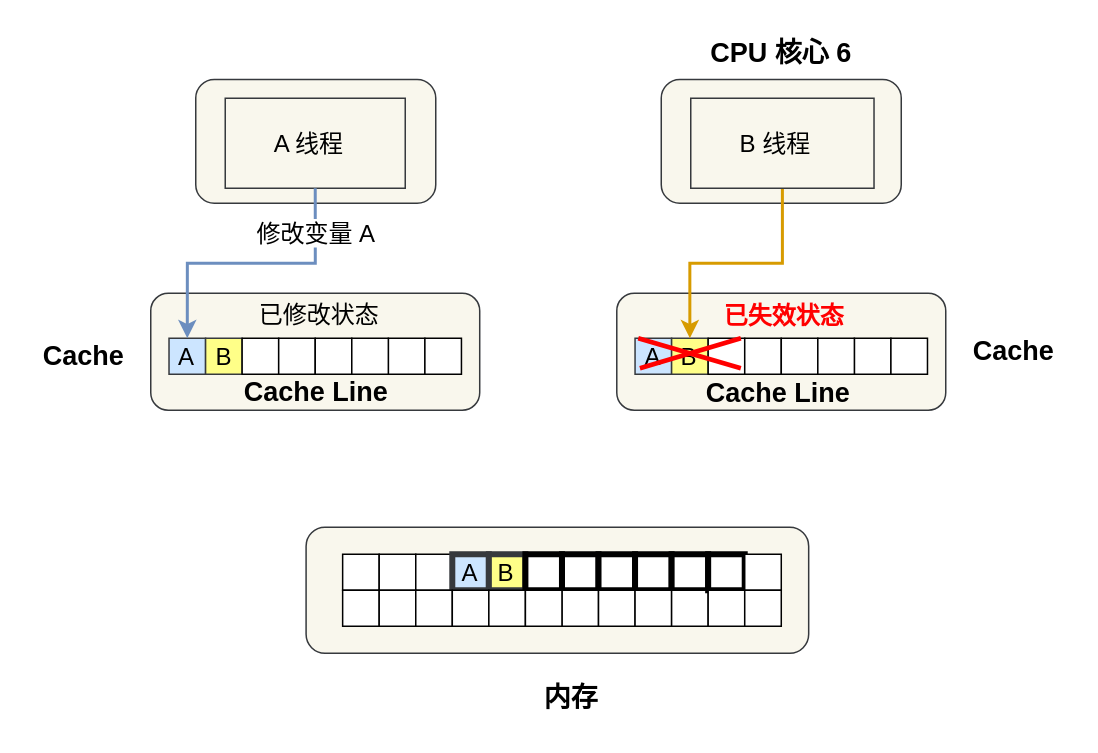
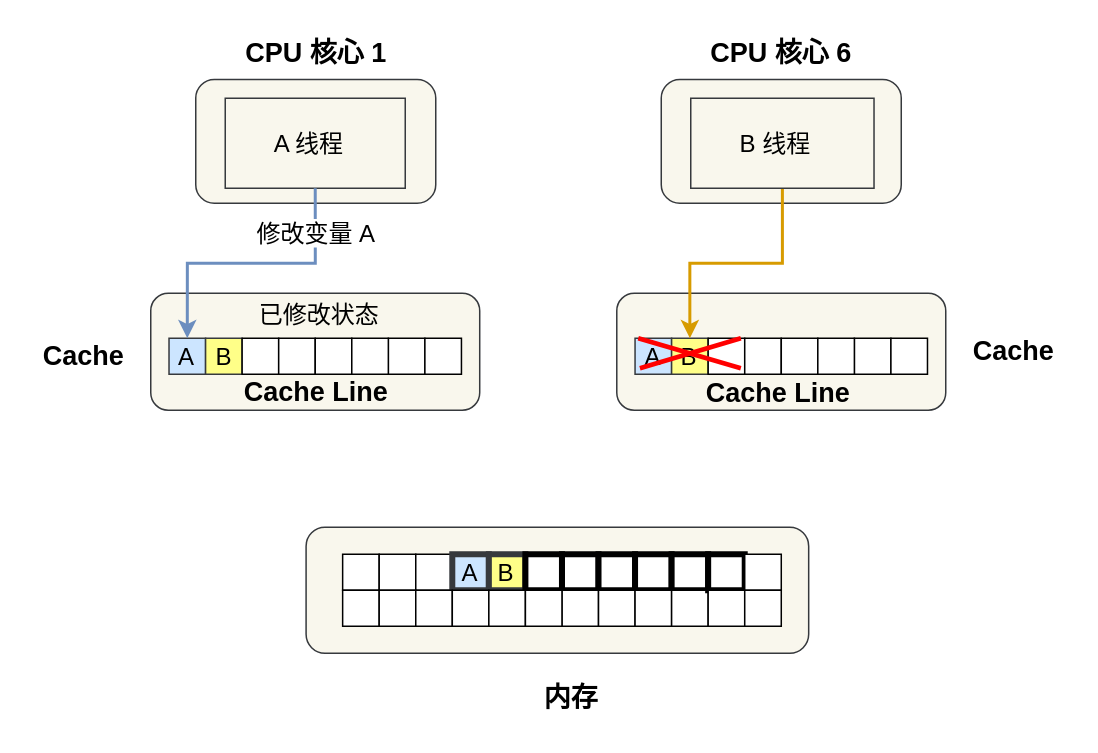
none -> (315, 53)
(783, 316) -> none
